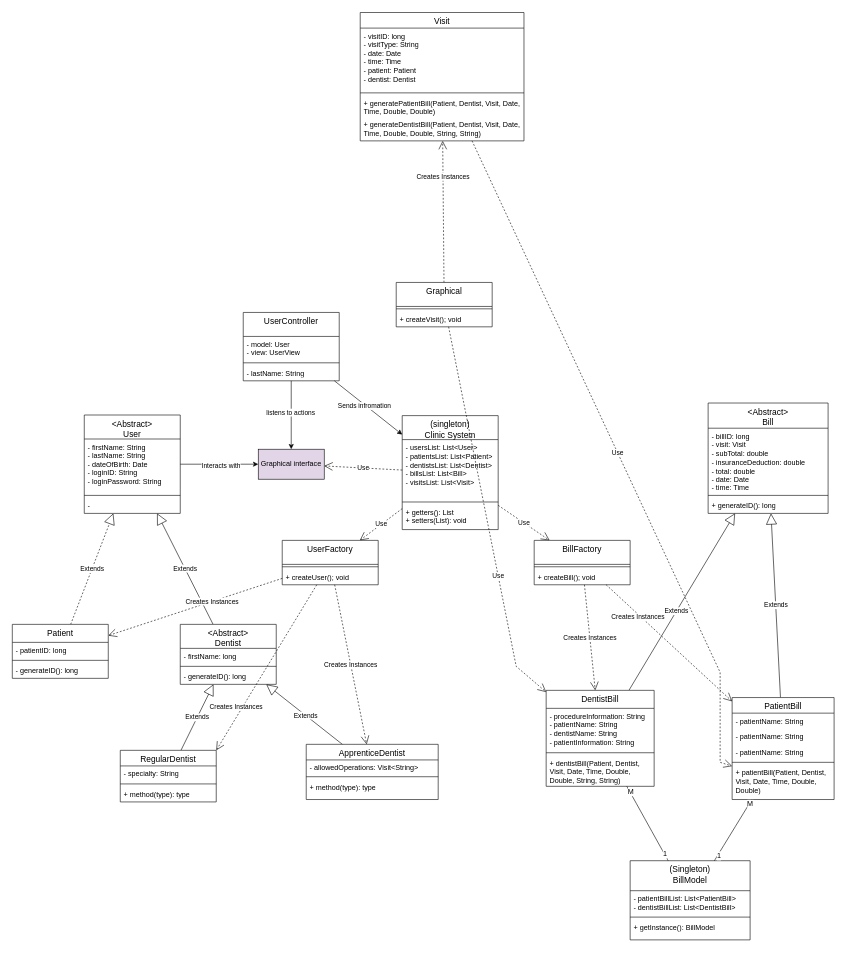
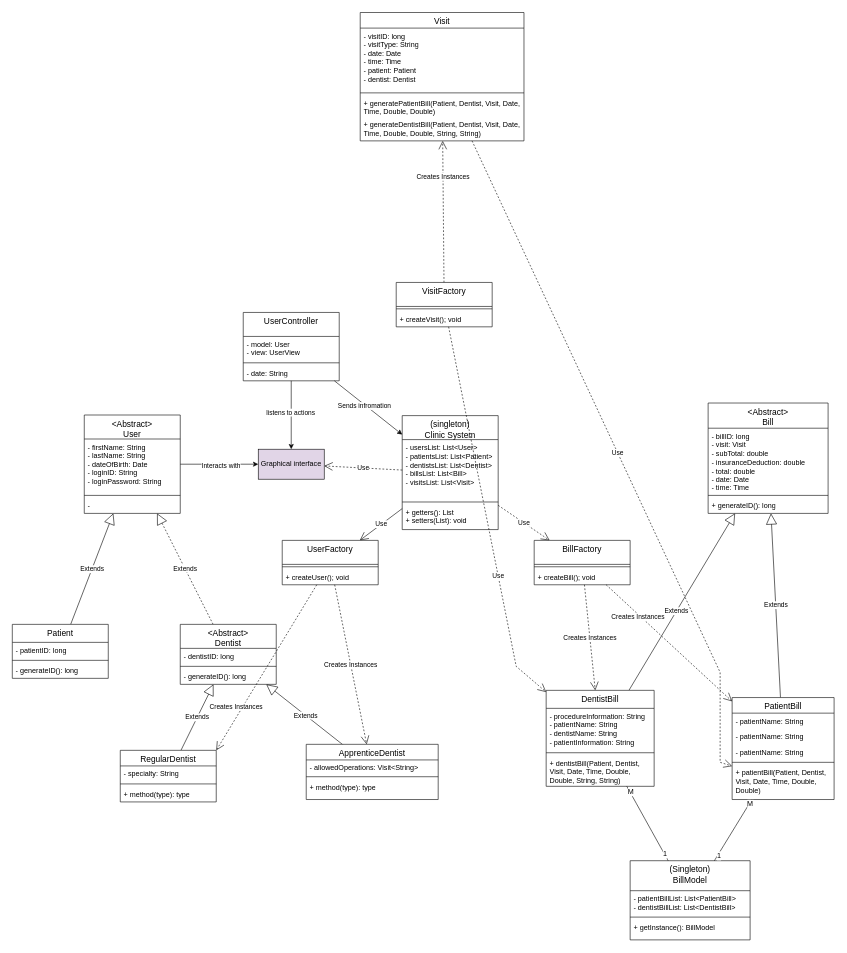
(444, 291) -> (444, 291)
(279, 374) -> (271, 374)
(369, 533) -> (369, 533)
(187, 573) -> (187, 573)
(90, 574) -> (90, 574)
(195, 607) -> none
(213, 657) -> (213, 657)
